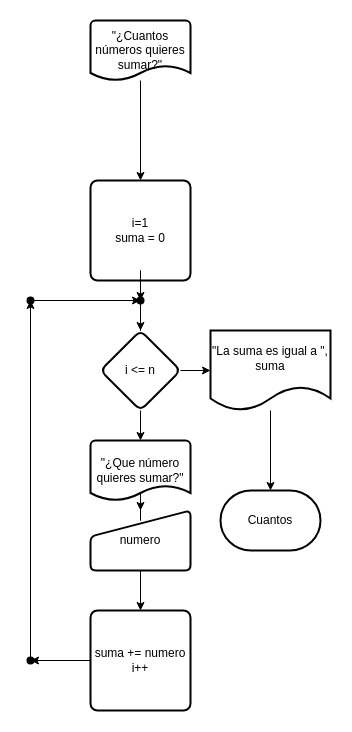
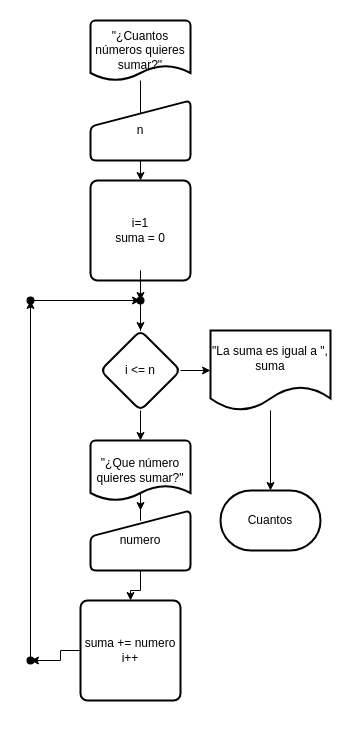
none -> (141, 131)
(141, 661) -> (131, 651)
